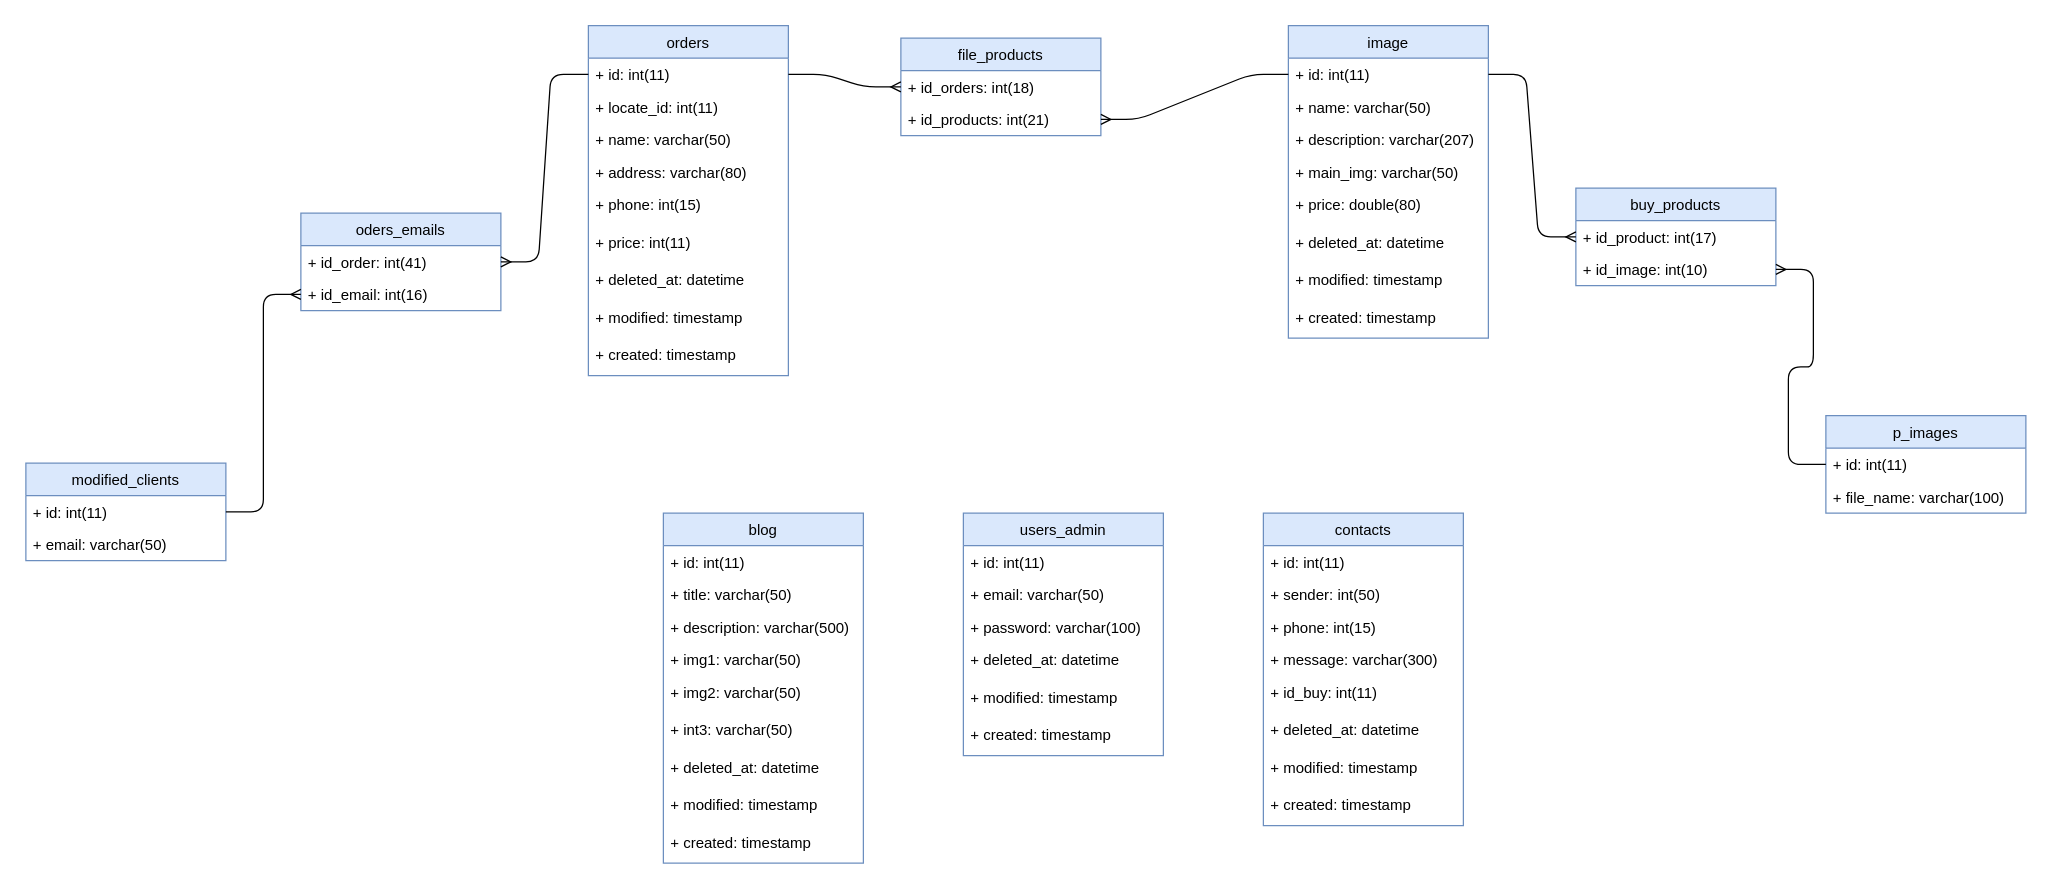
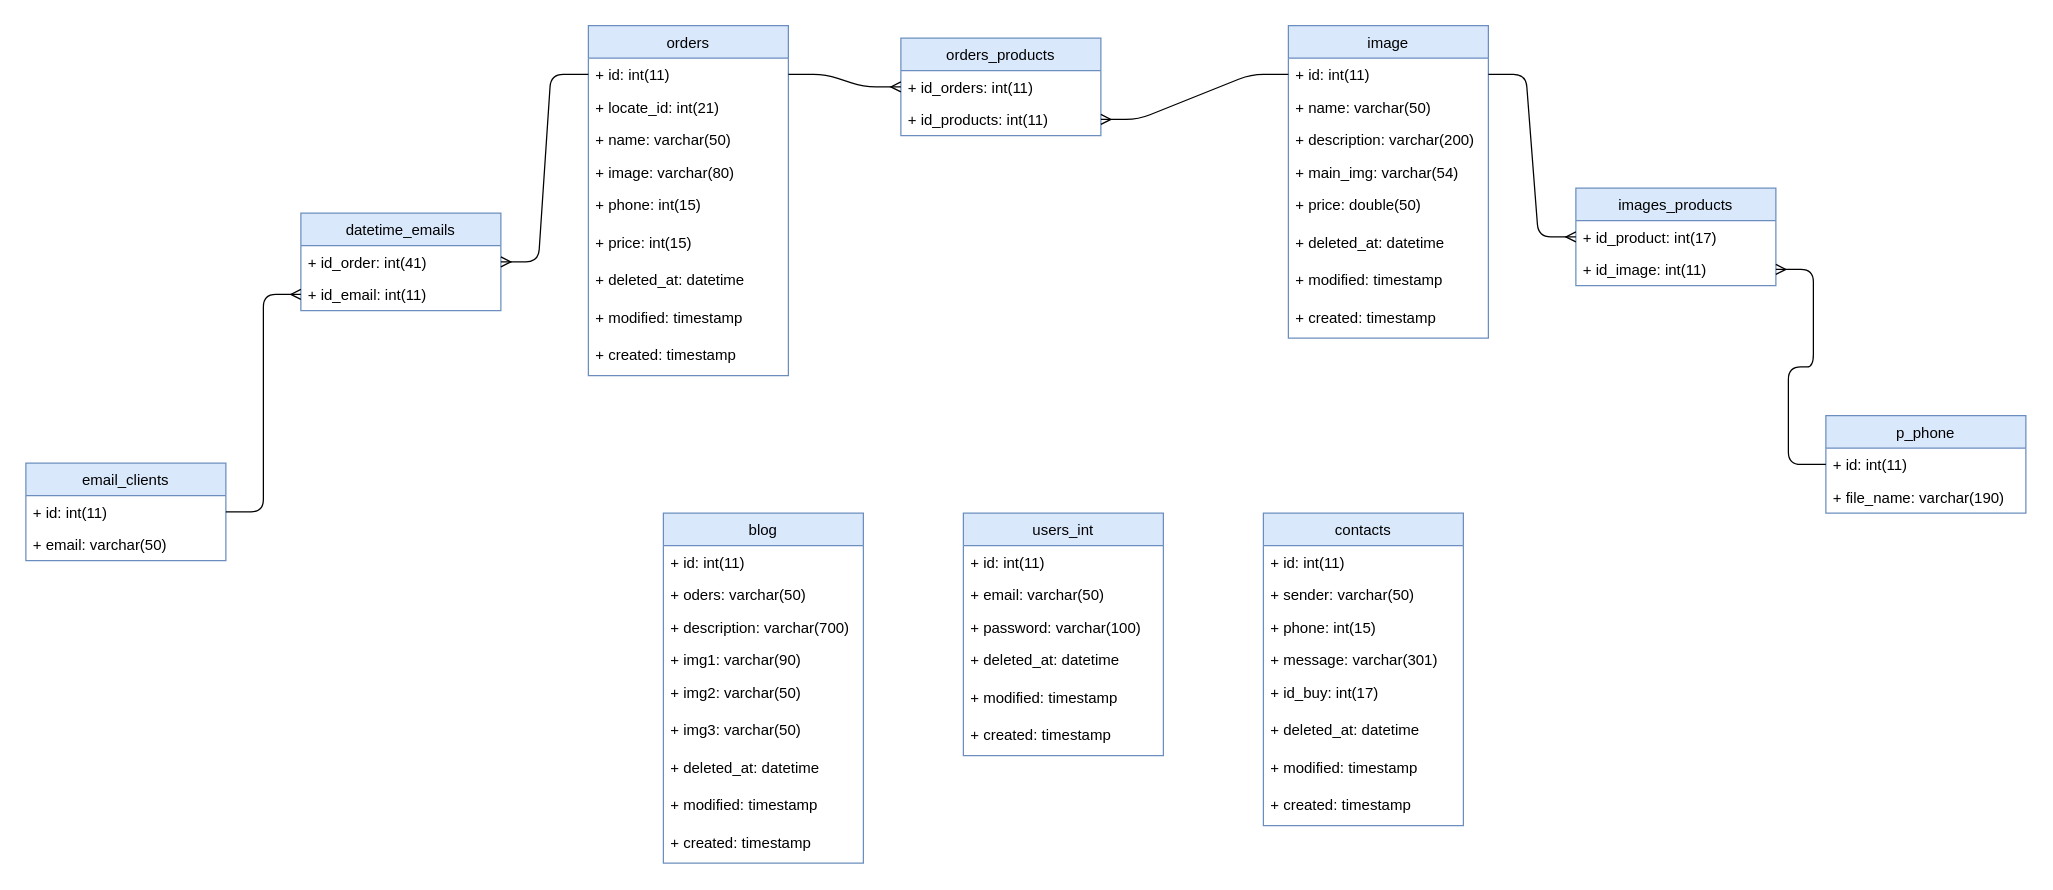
(1000, 55) -> (1000, 55)
(982, 88) -> (982, 88)
(667, 108) -> (667, 108)
(990, 120) -> (990, 120)
(1399, 140) -> (1399, 140)
(682, 173) -> (671, 173)
(1382, 173) -> (1382, 173)
(1365, 205) -> (1365, 205)
(1675, 205) -> (1675, 205)
(400, 230) -> (400, 230)
(652, 243) -> (652, 243)
(1651, 270) -> (1651, 270)
(374, 295) -> (374, 295)
(1925, 433) -> (1925, 433)
(125, 480) -> (125, 480)
(1928, 498) -> (1928, 498)
(1063, 530) -> (1063, 530)
(744, 595) -> (748, 595)
(1334, 595) -> (1352, 595)
(774, 628) -> (774, 628)
(742, 660) -> (742, 660)
(1361, 660) -> (1361, 660)
(1332, 693) -> (1332, 693)
(742, 730) -> (742, 730)
